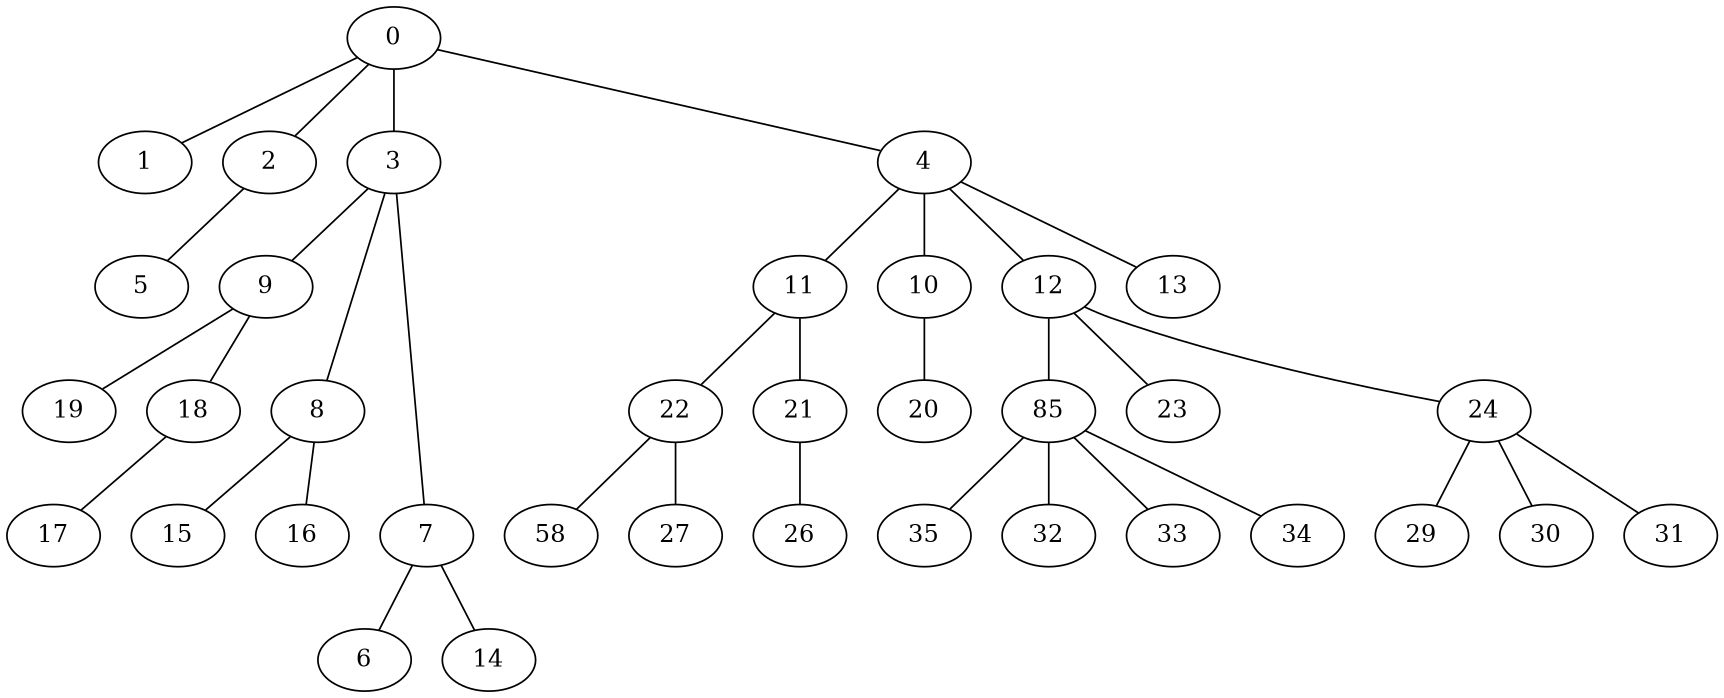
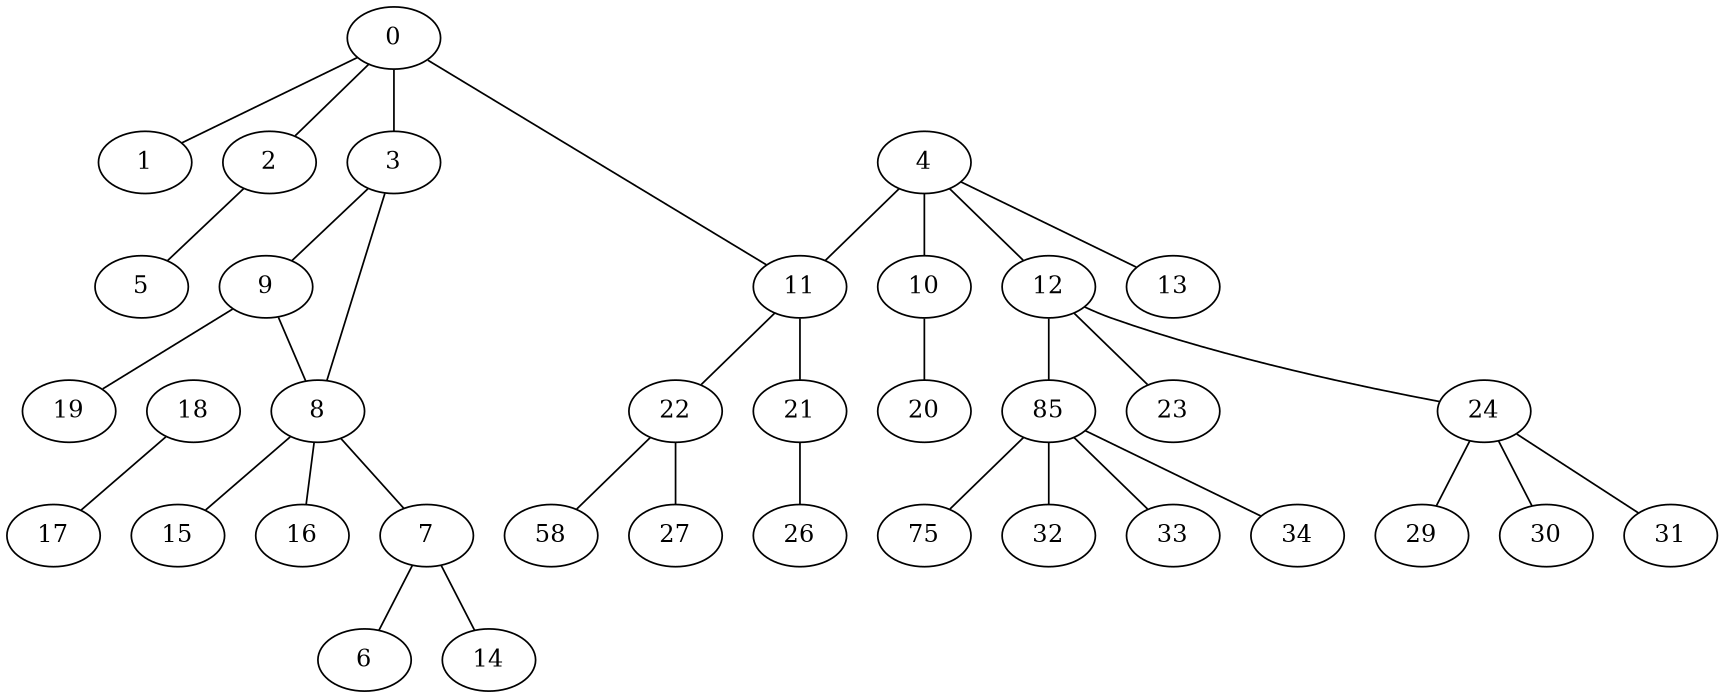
(659, 100) -> (597, 163)
(230, 349) -> (292, 349)
(410, 349) -> (372, 473)
(924, 536) -> (924, 536)
